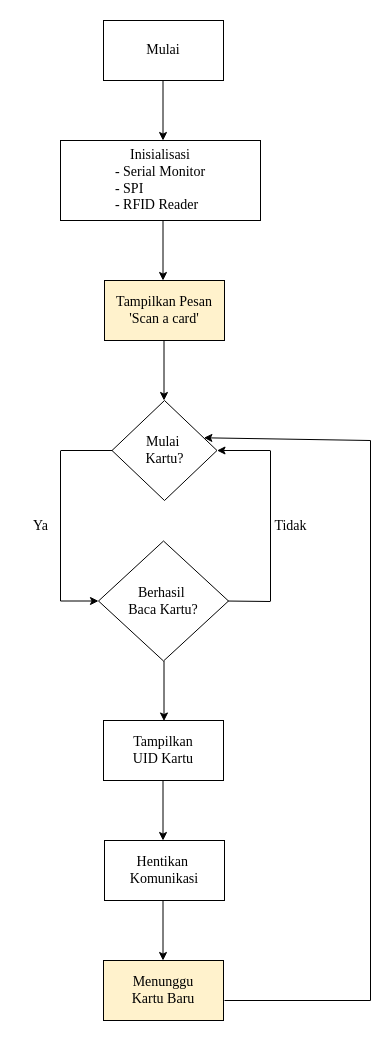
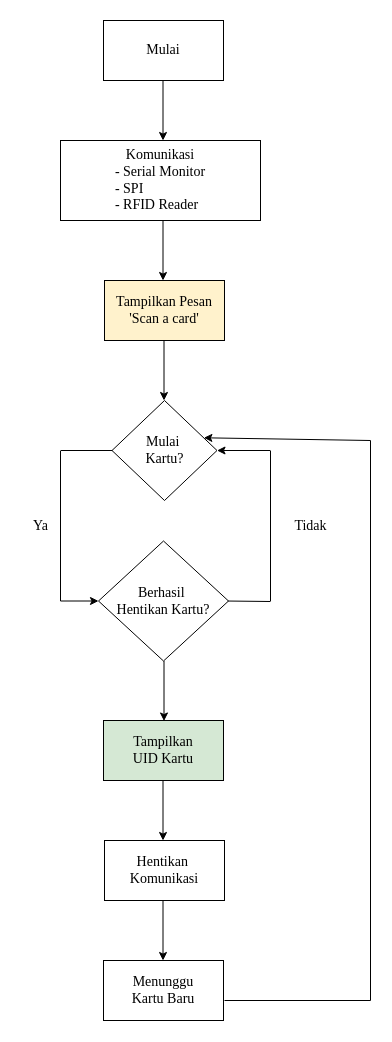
(161, 181) -> (161, 181)
(291, 526) -> (311, 526)
(164, 602) -> (164, 602)
(164, 751) -> (164, 751)
(164, 991) -> (164, 991)
